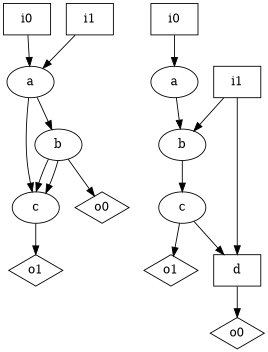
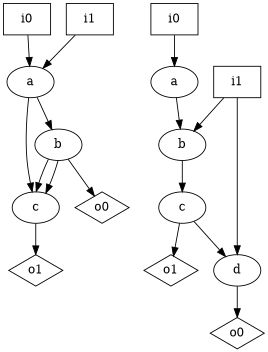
(237, 270) -> (237, 270)
